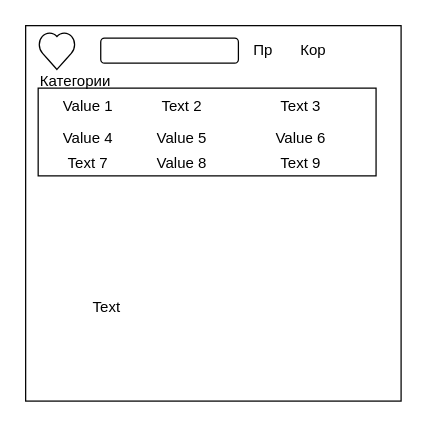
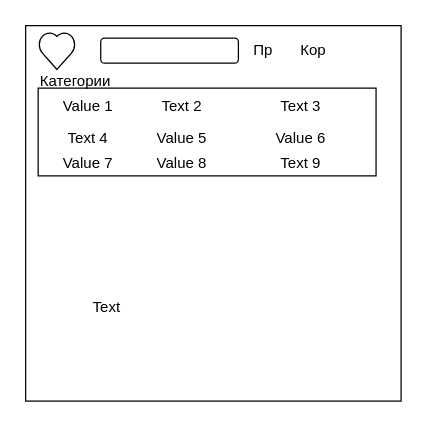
(88, 138) -> (88, 138)
(88, 163) -> (88, 163)
